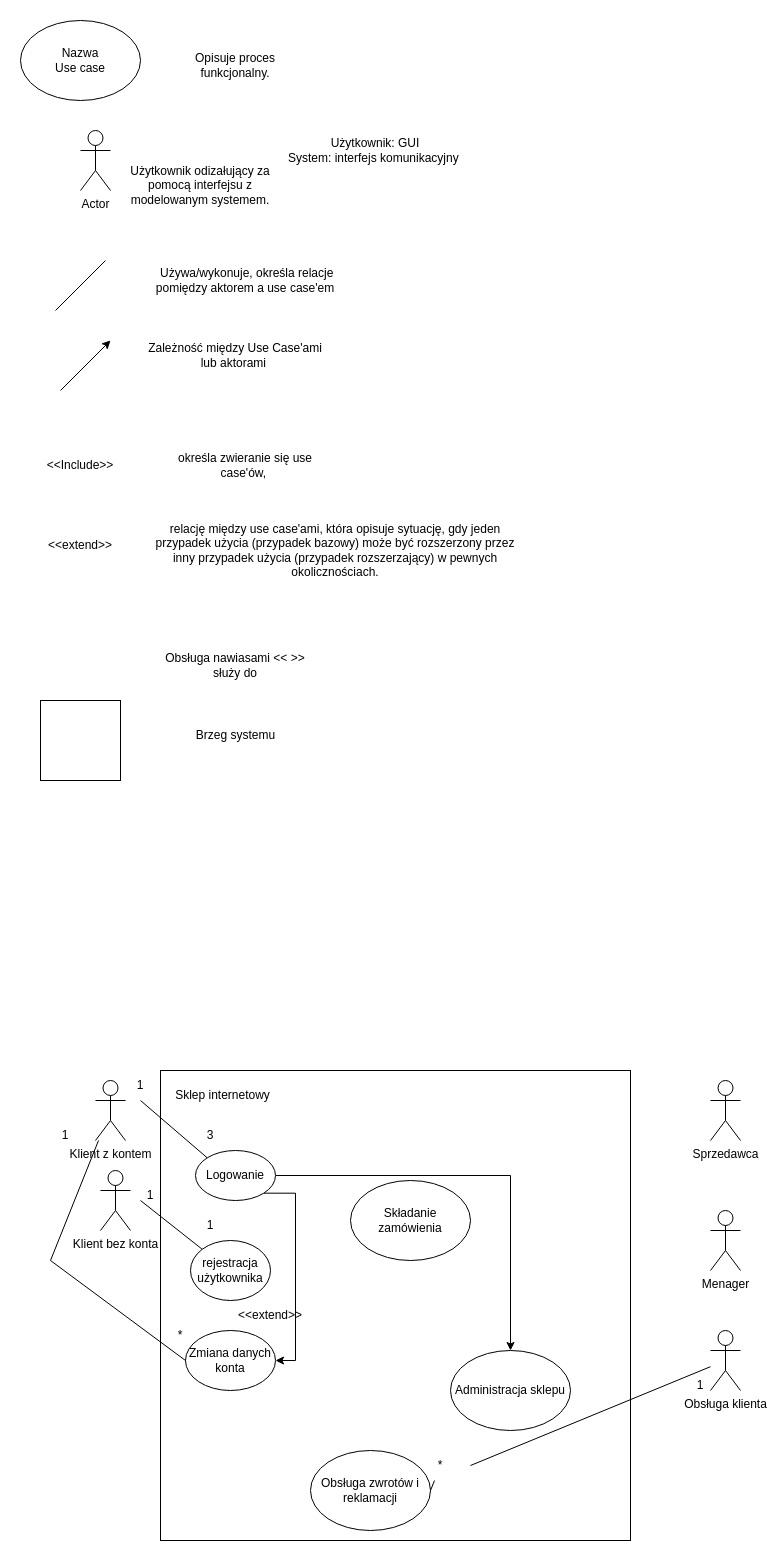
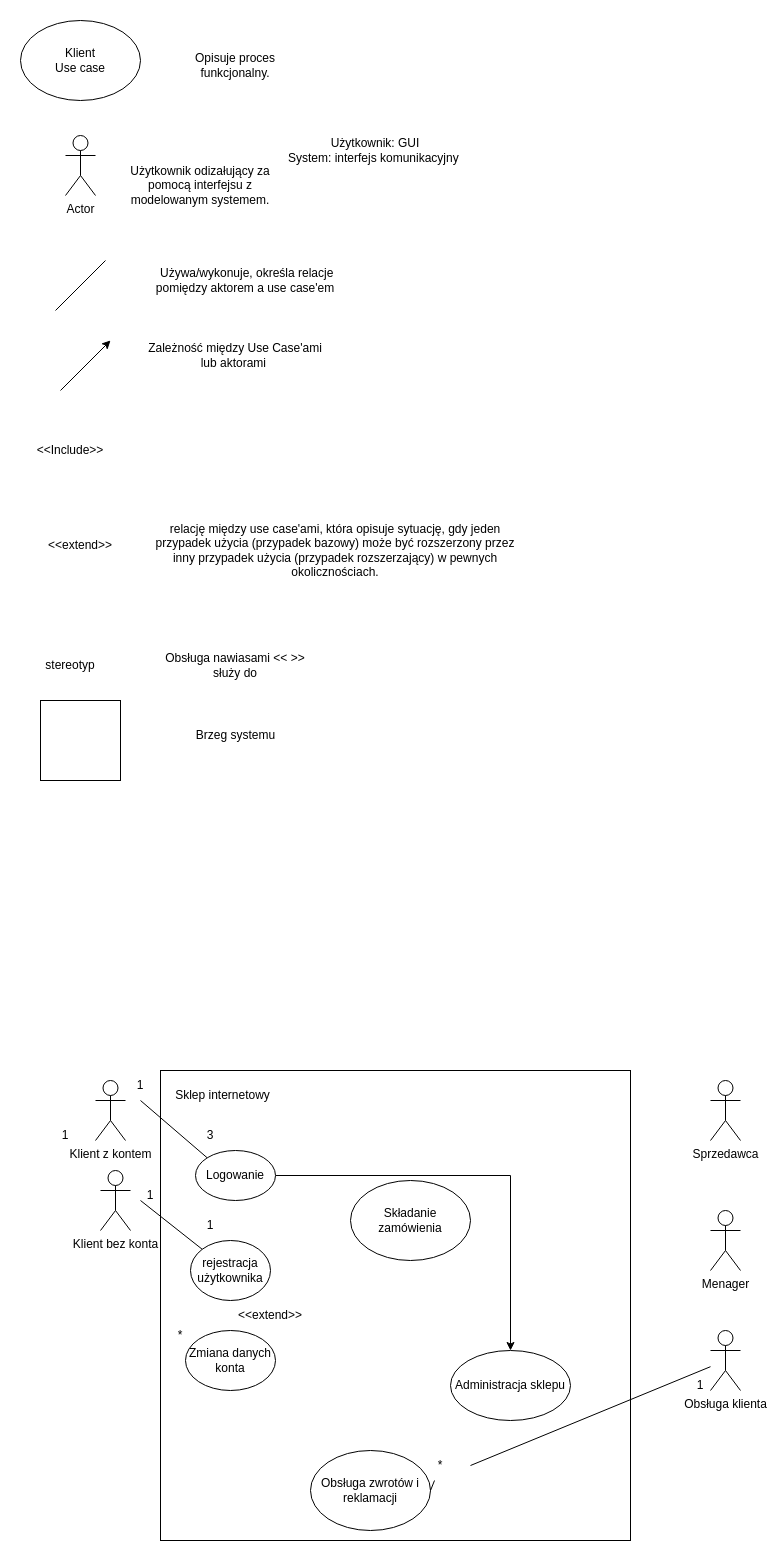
(81, 61) -> (81, 61)
(96, 161) -> (81, 166)
(81, 466) -> (71, 451)
(246, 466) -> none
none -> (71, 666)
(296, 1267) -> none
(66, 1272) -> none
(511, 1391) -> (511, 1386)
